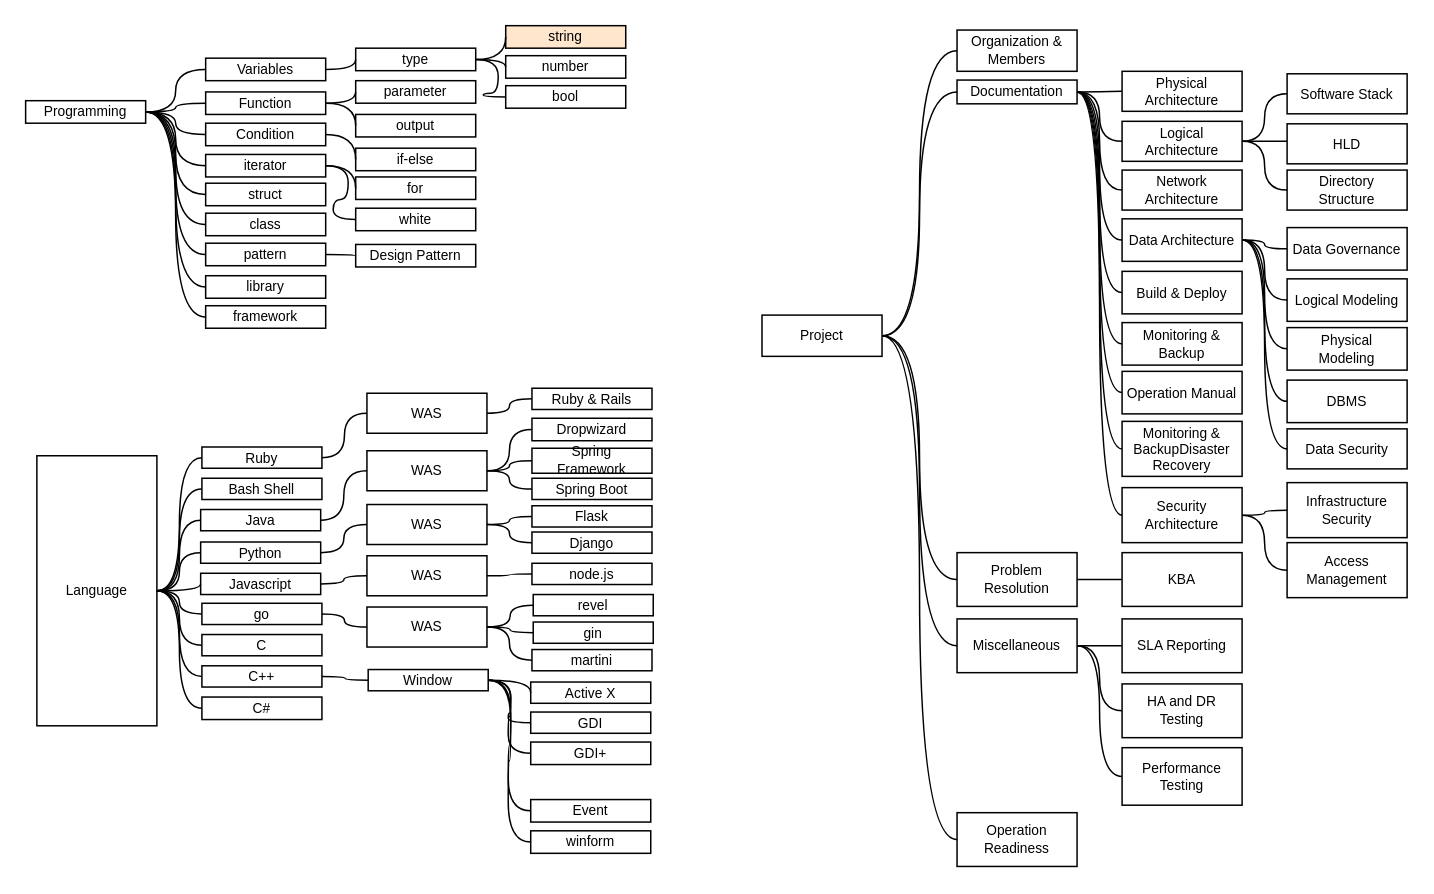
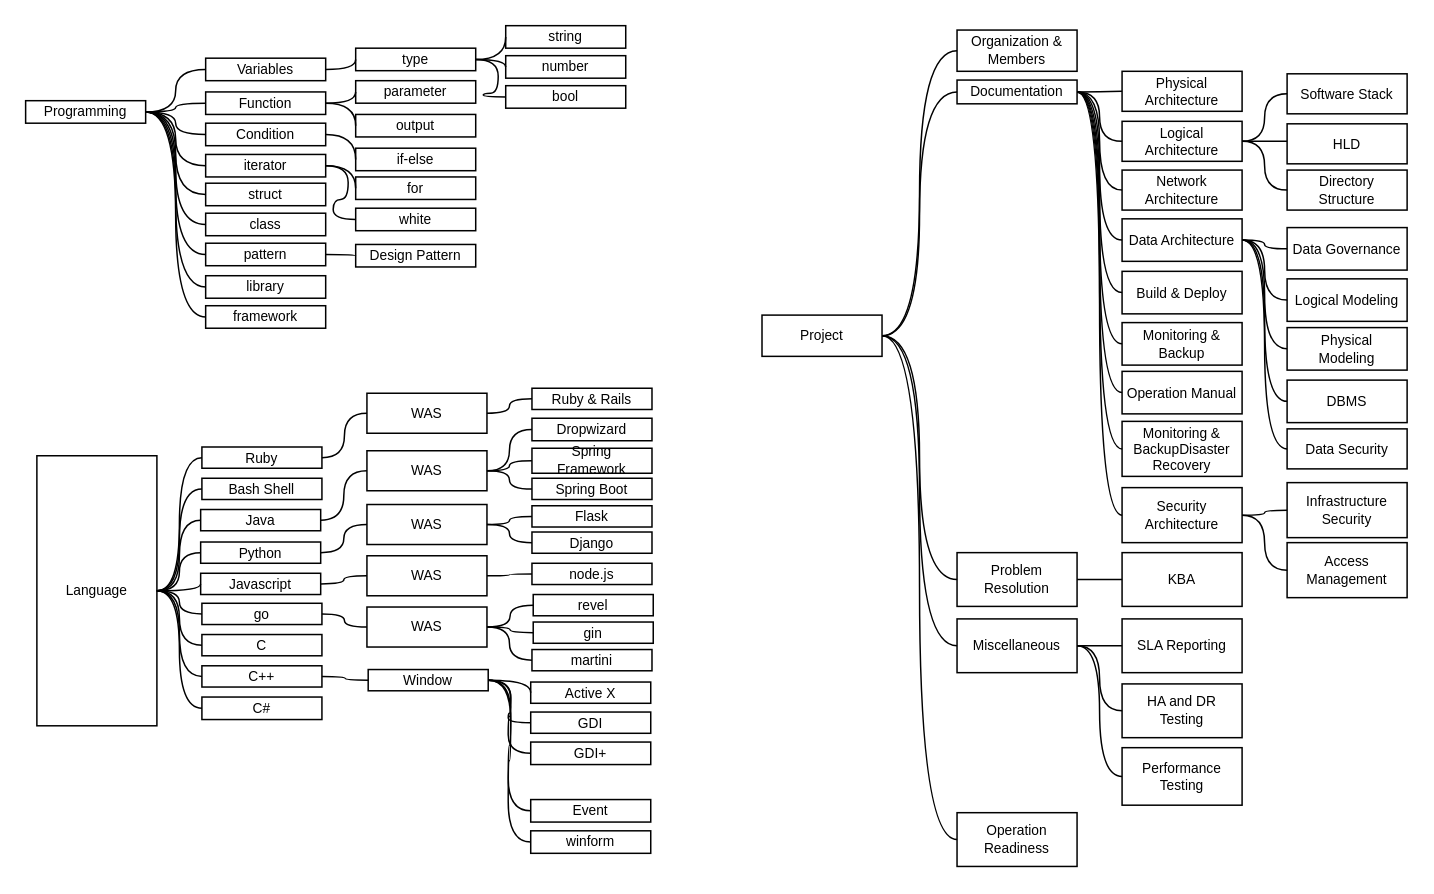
(566, 37) -> (566, 37)
